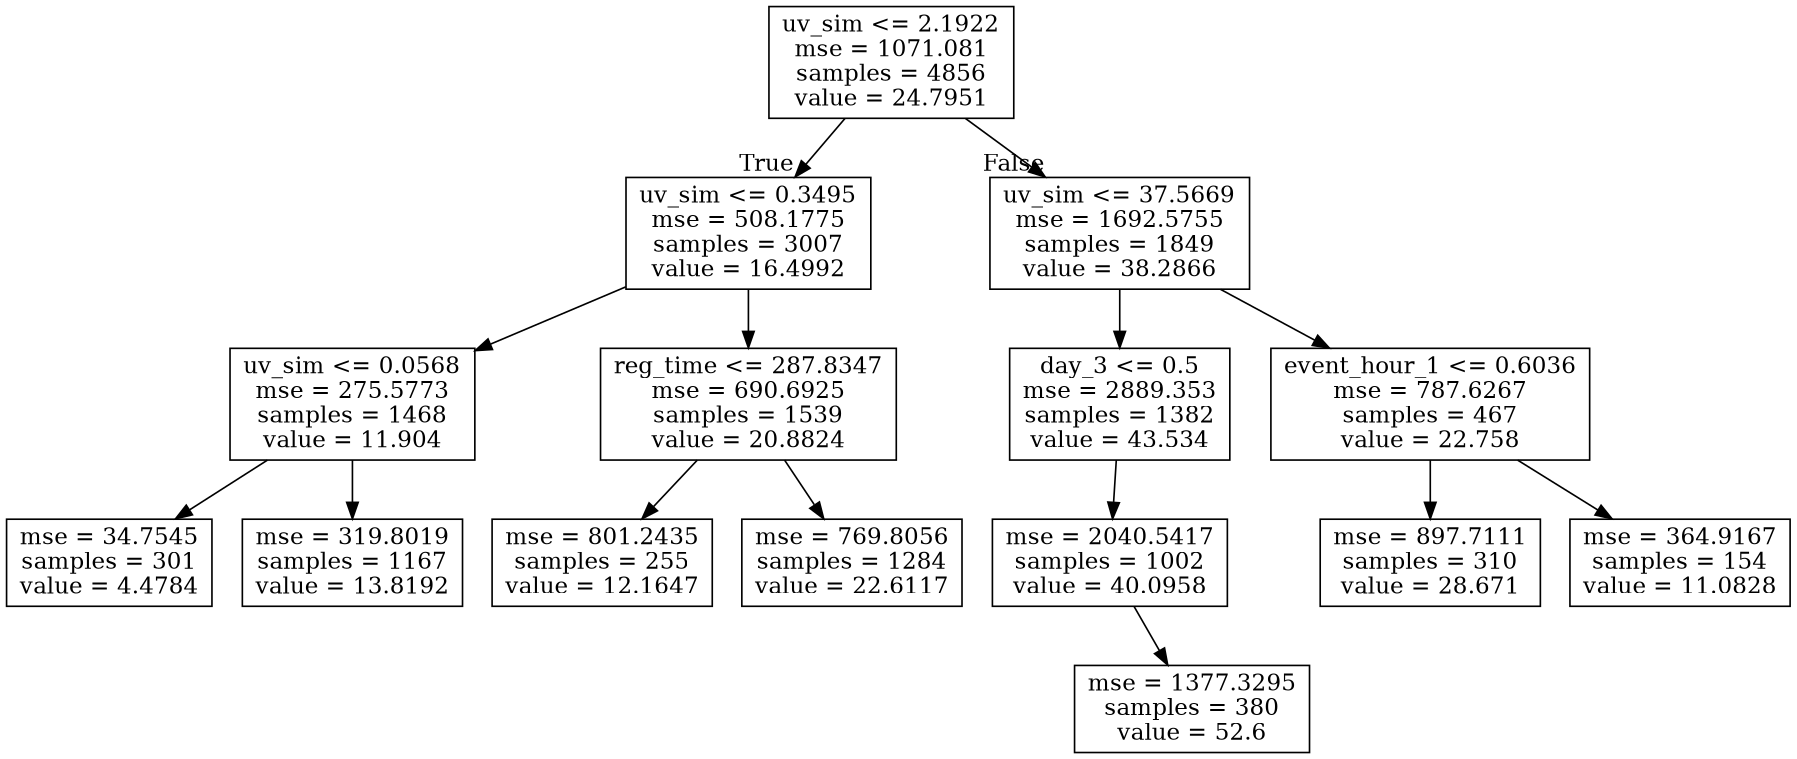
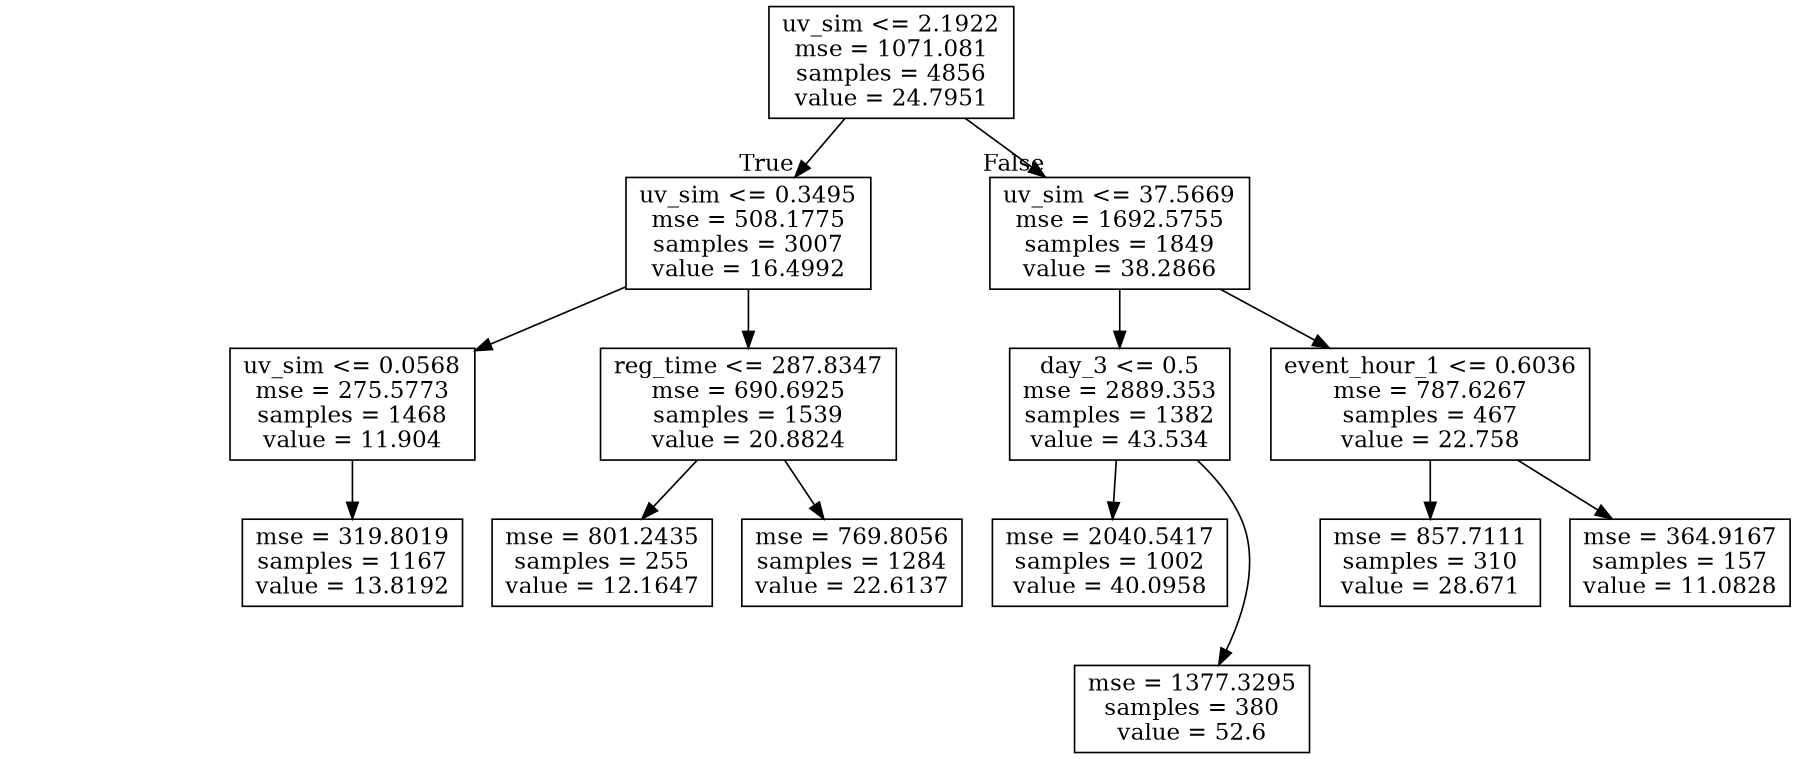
(109, 563) -> none
(852, 563) -> (852, 563)
(1430, 563) -> (1430, 563)
(1680, 563) -> (1680, 563)
(1147, 629) -> (1249, 549)
